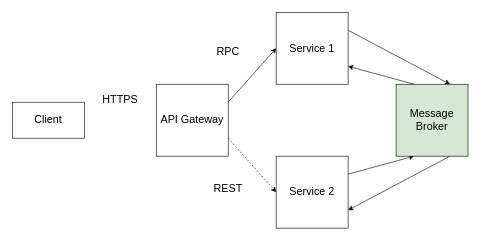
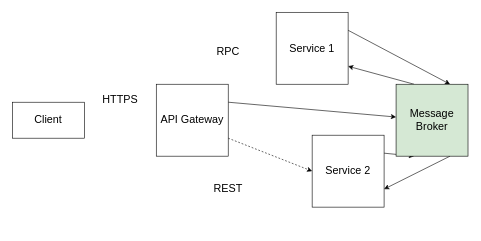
(250, 77) -> (310, 110)
(312, 192) -> (348, 171)
